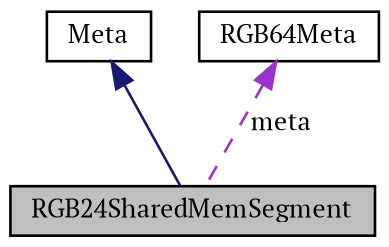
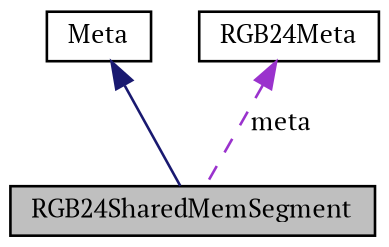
(289, 36) -> (289, 36)
